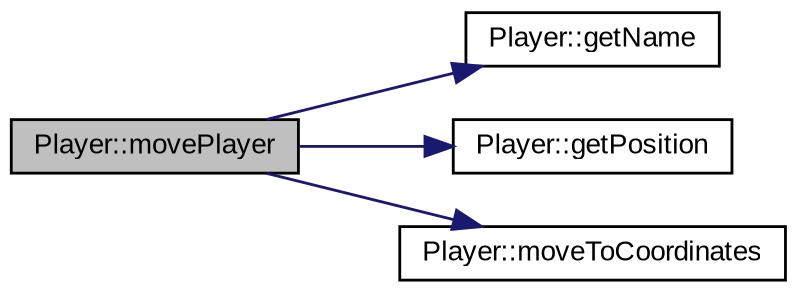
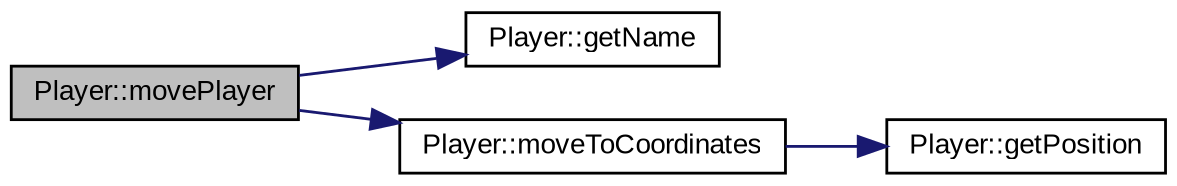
(362, 146) -> (822, 146)
